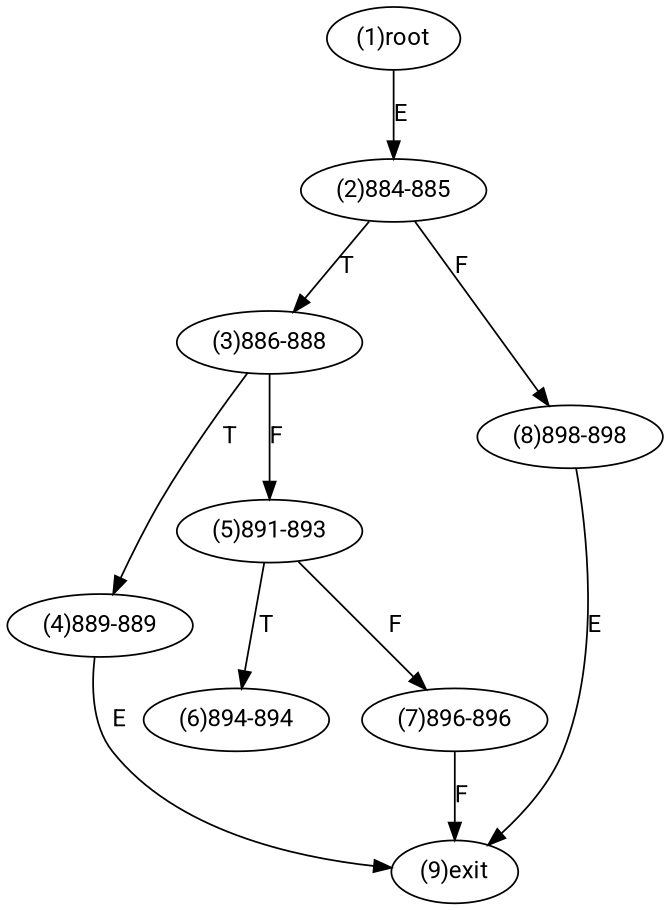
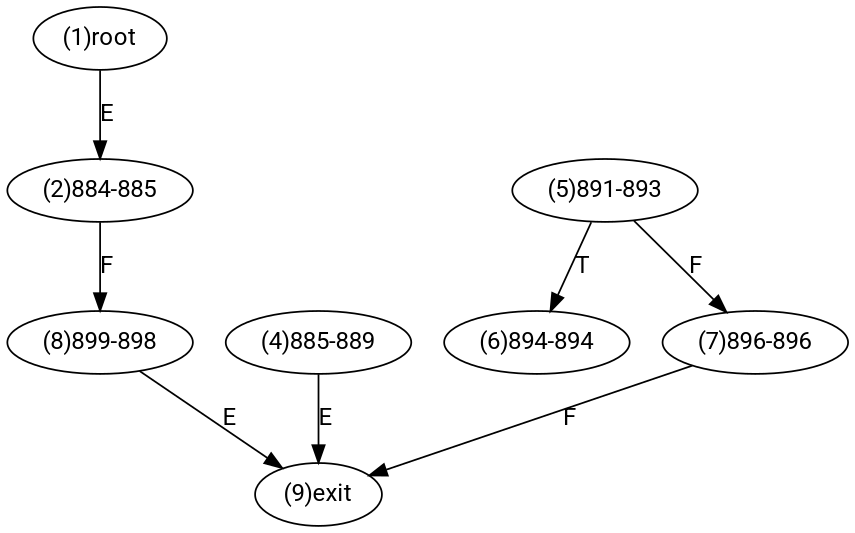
(270, 342) -> none
(570, 437) -> (100, 342)
(100, 626) -> (319, 342)
